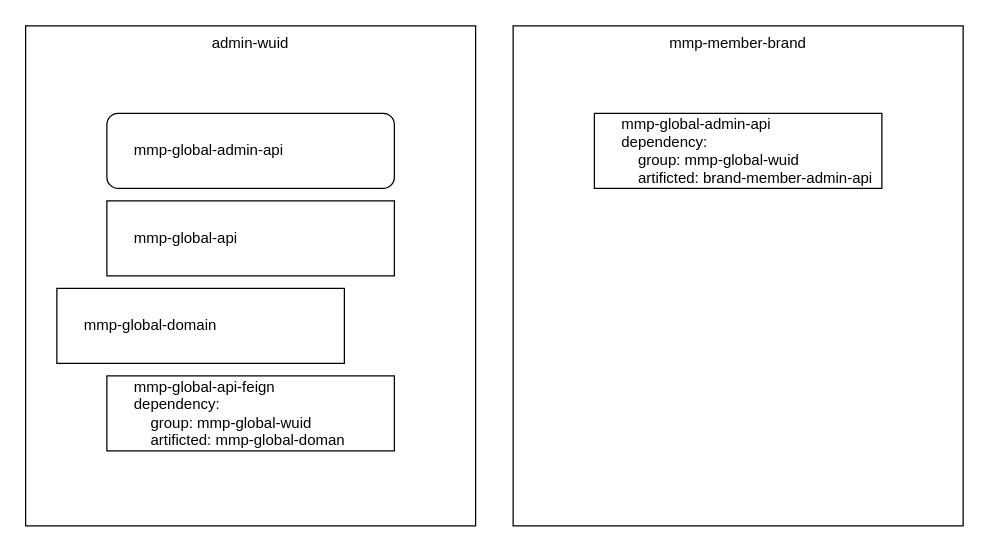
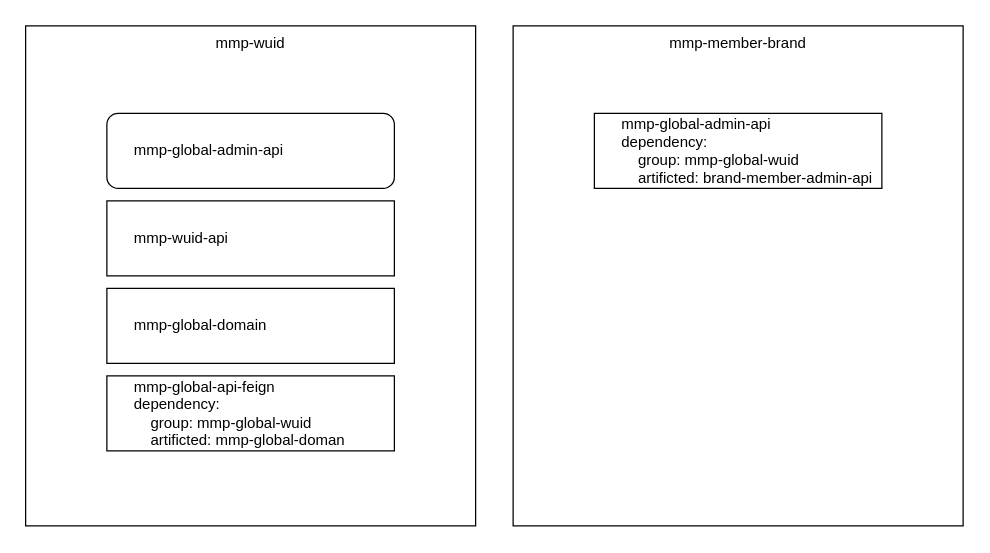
(251, 43) -> (251, 43)
(187, 238) -> (181, 238)
(201, 326) -> (251, 326)
